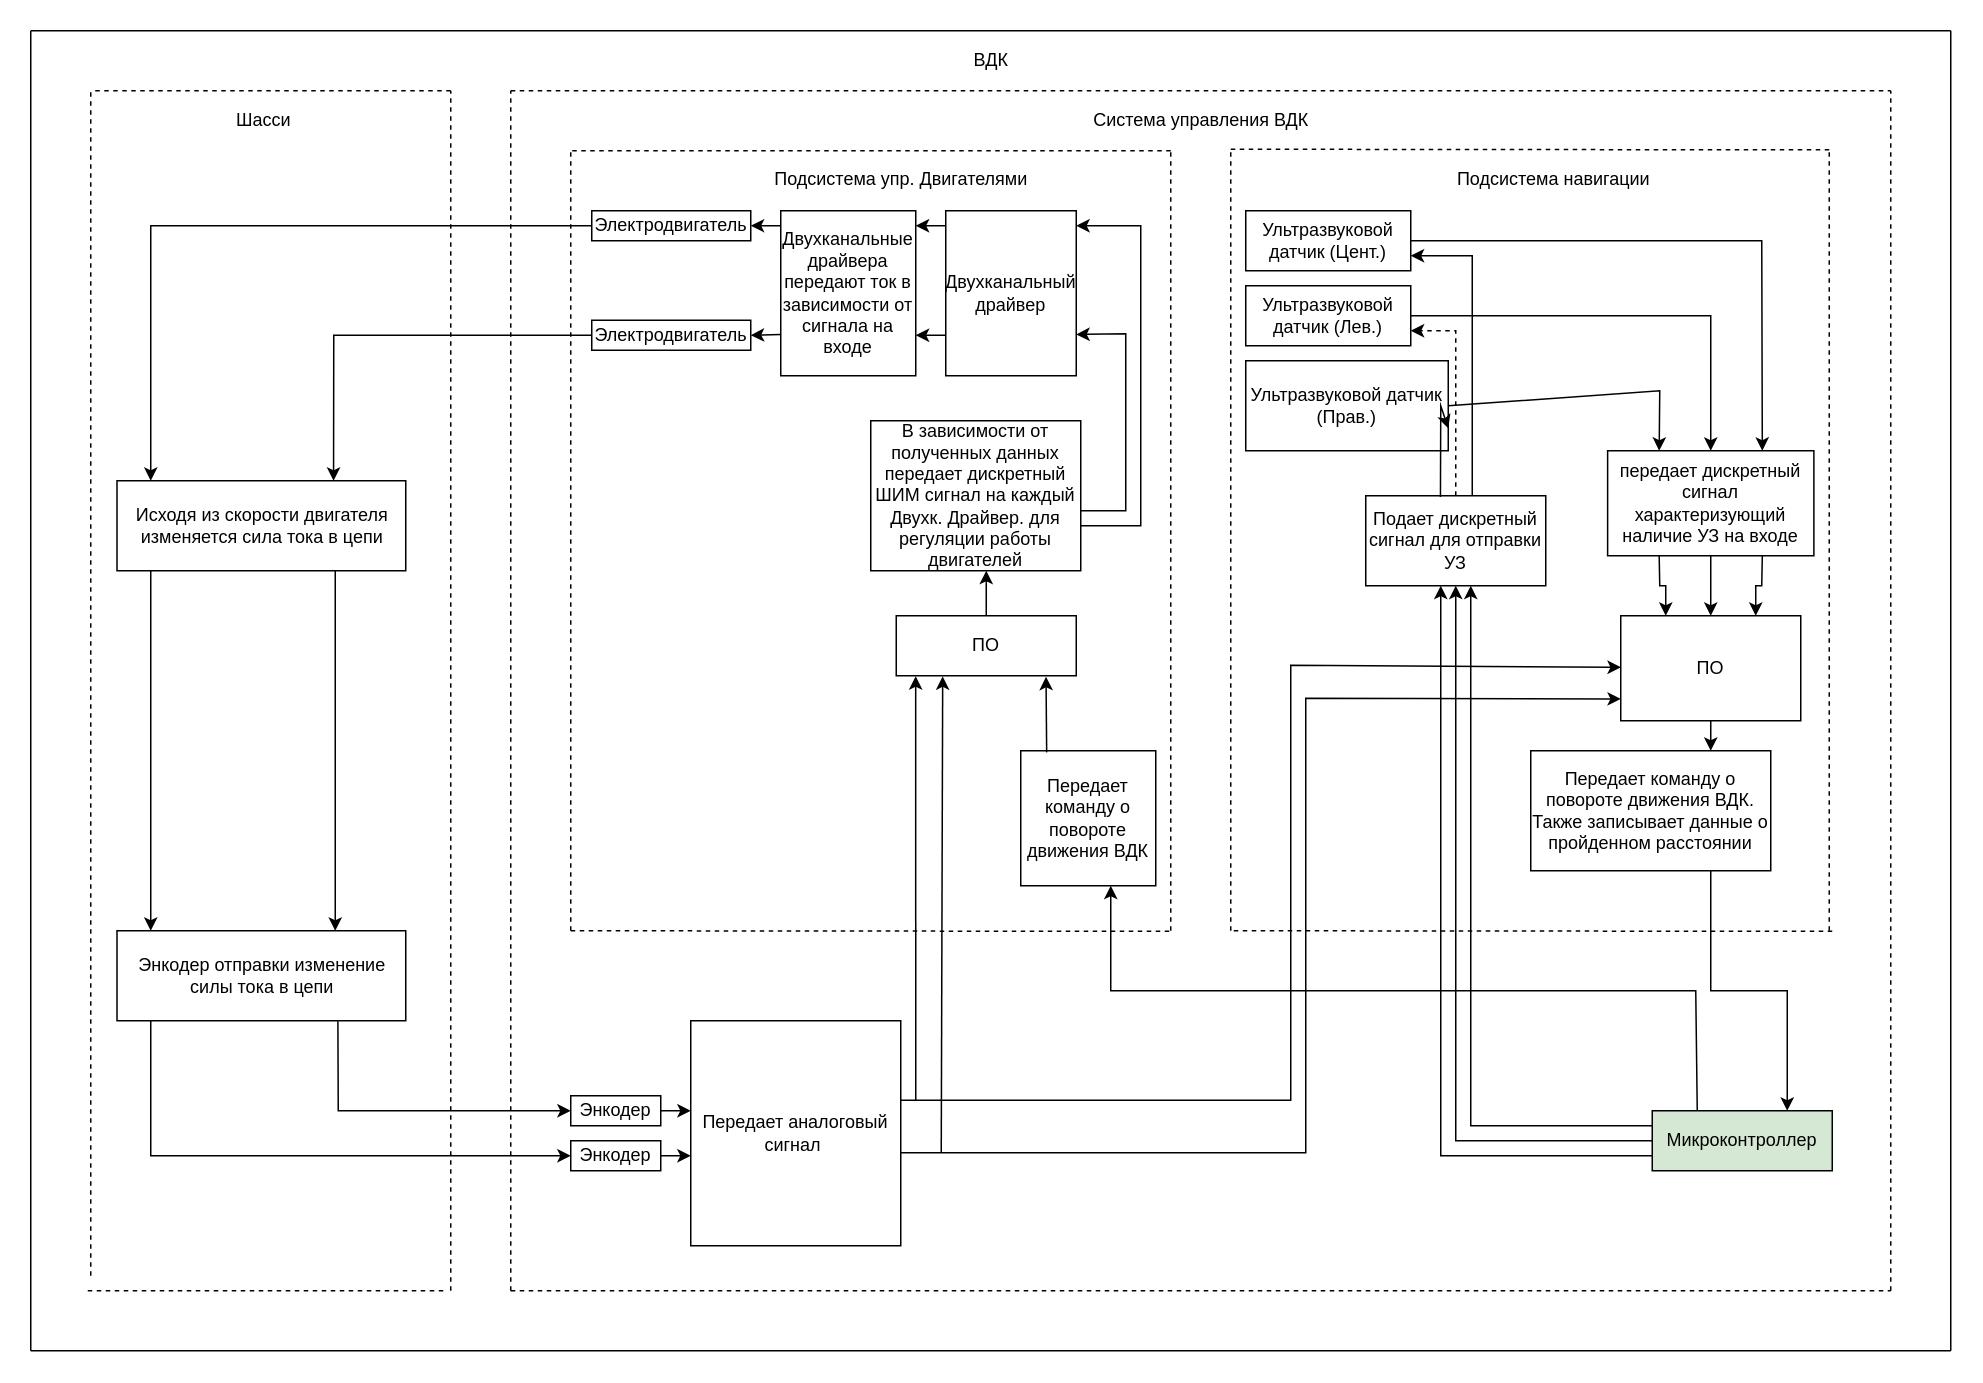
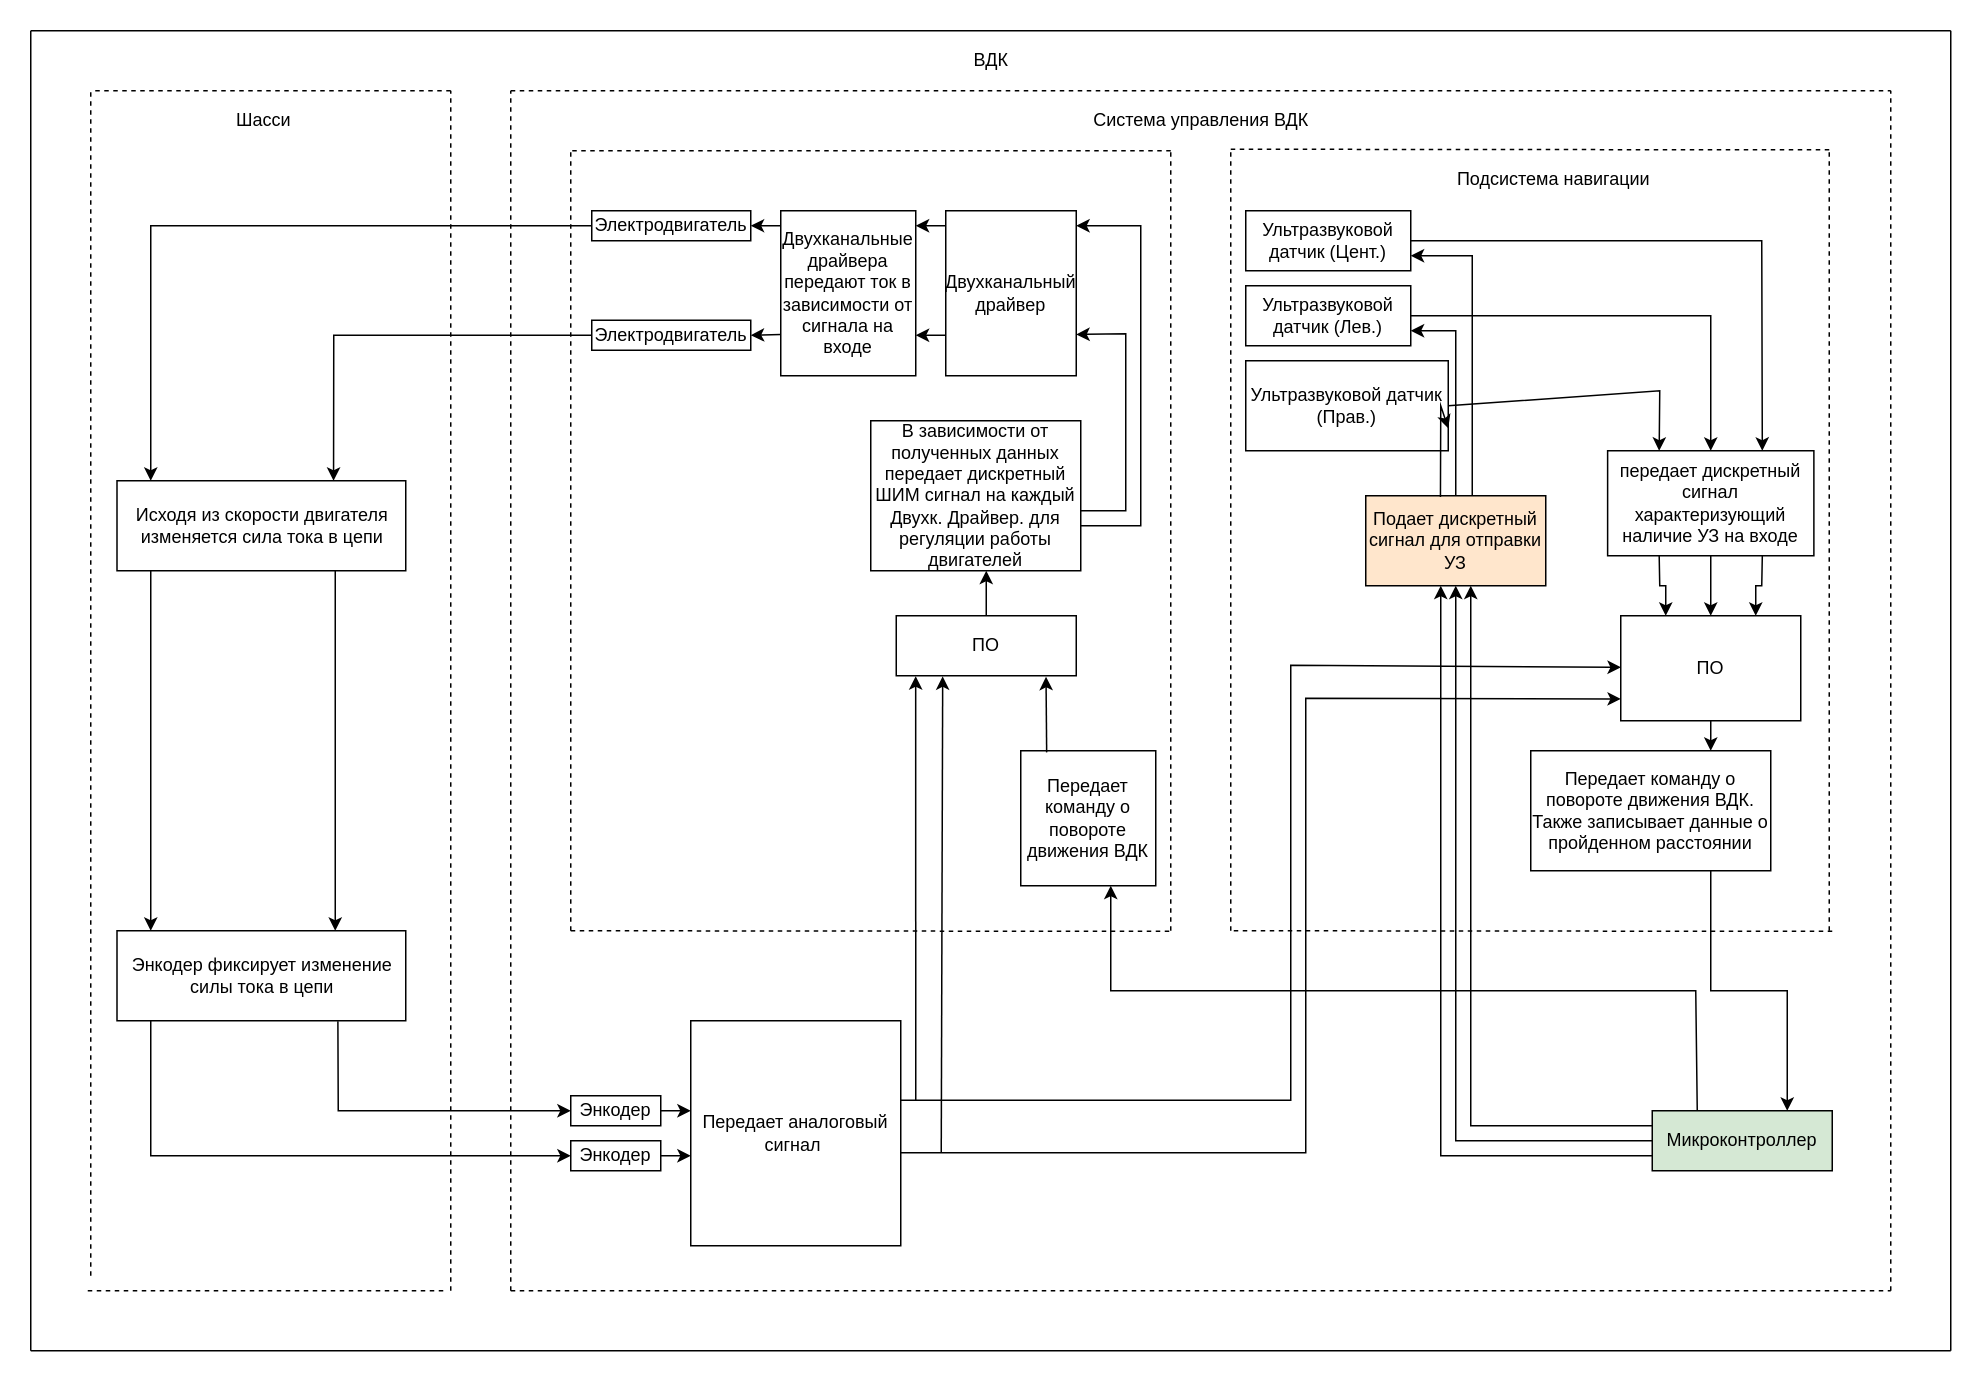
(901, 180) -> none
(1456, 395) -> (1456, 395)
(1456, 541) -> (1456, 541)
(263, 976) -> (263, 976)
